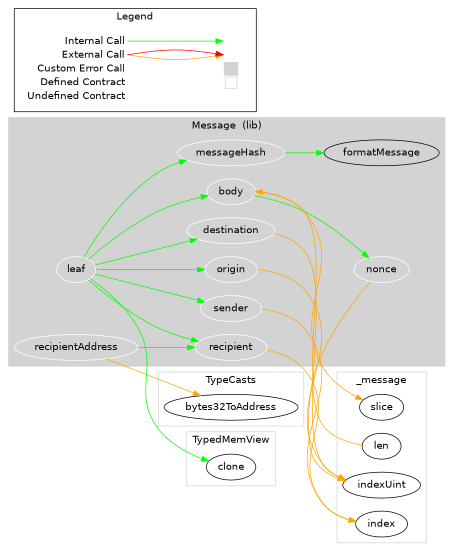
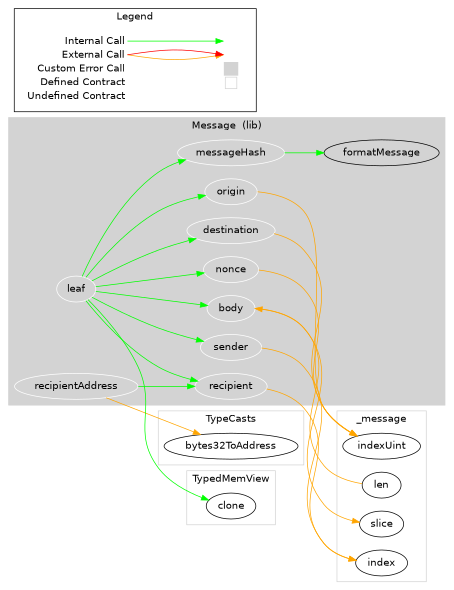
(313, 216) -> (146, 280)
